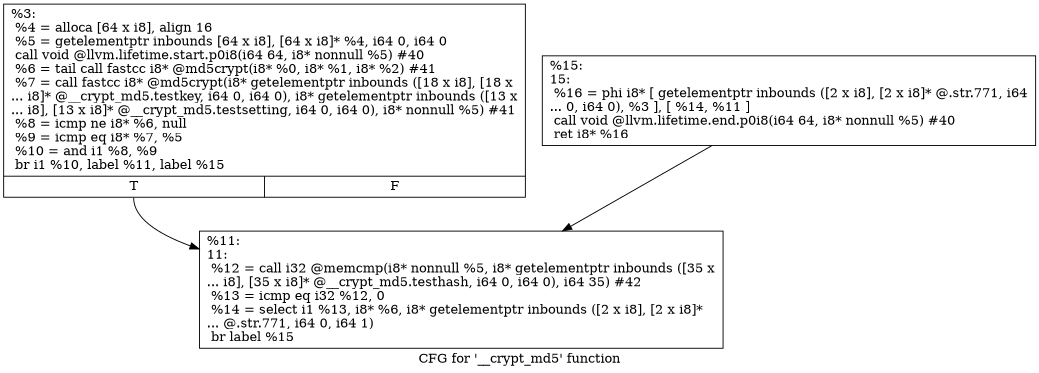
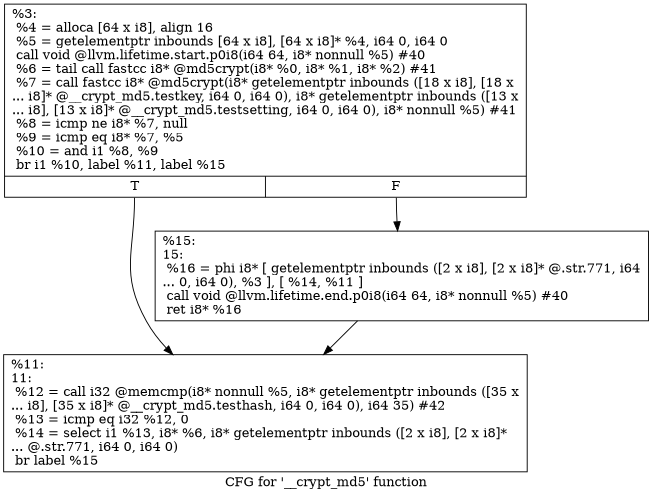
(99, 124) -> (100, 124)
none -> (397, 210)
(291, 324) -> (95, 447)
